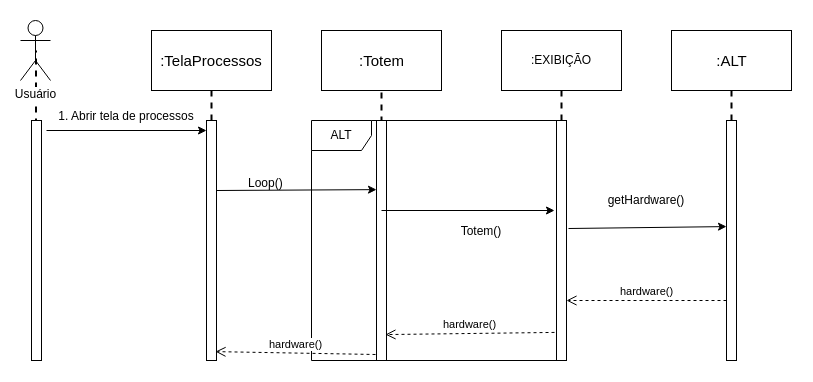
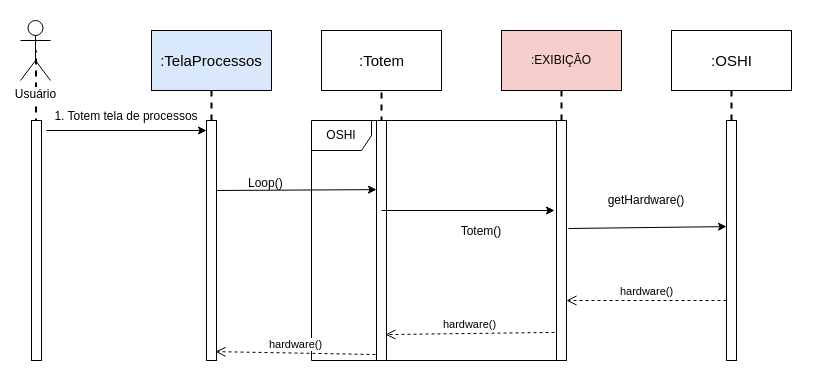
(212, 61) -> (212, 61)
(562, 61) -> (562, 61)
(732, 61) -> (732, 61)
(127, 117) -> (127, 117)
(342, 136) -> (342, 136)
